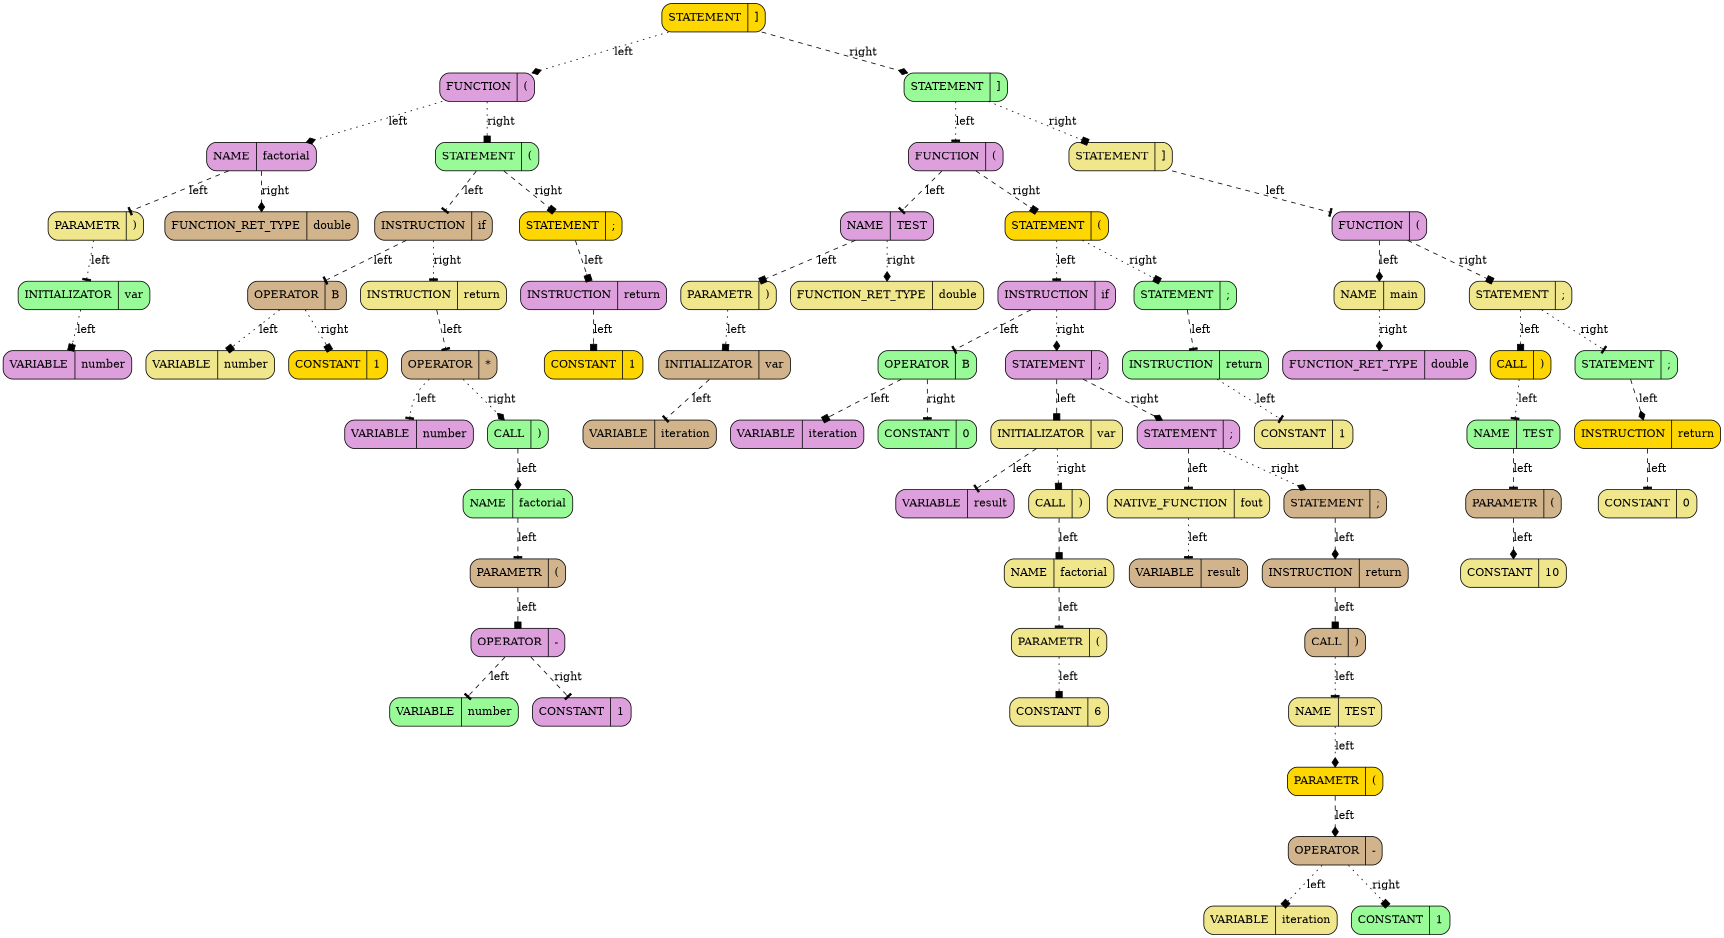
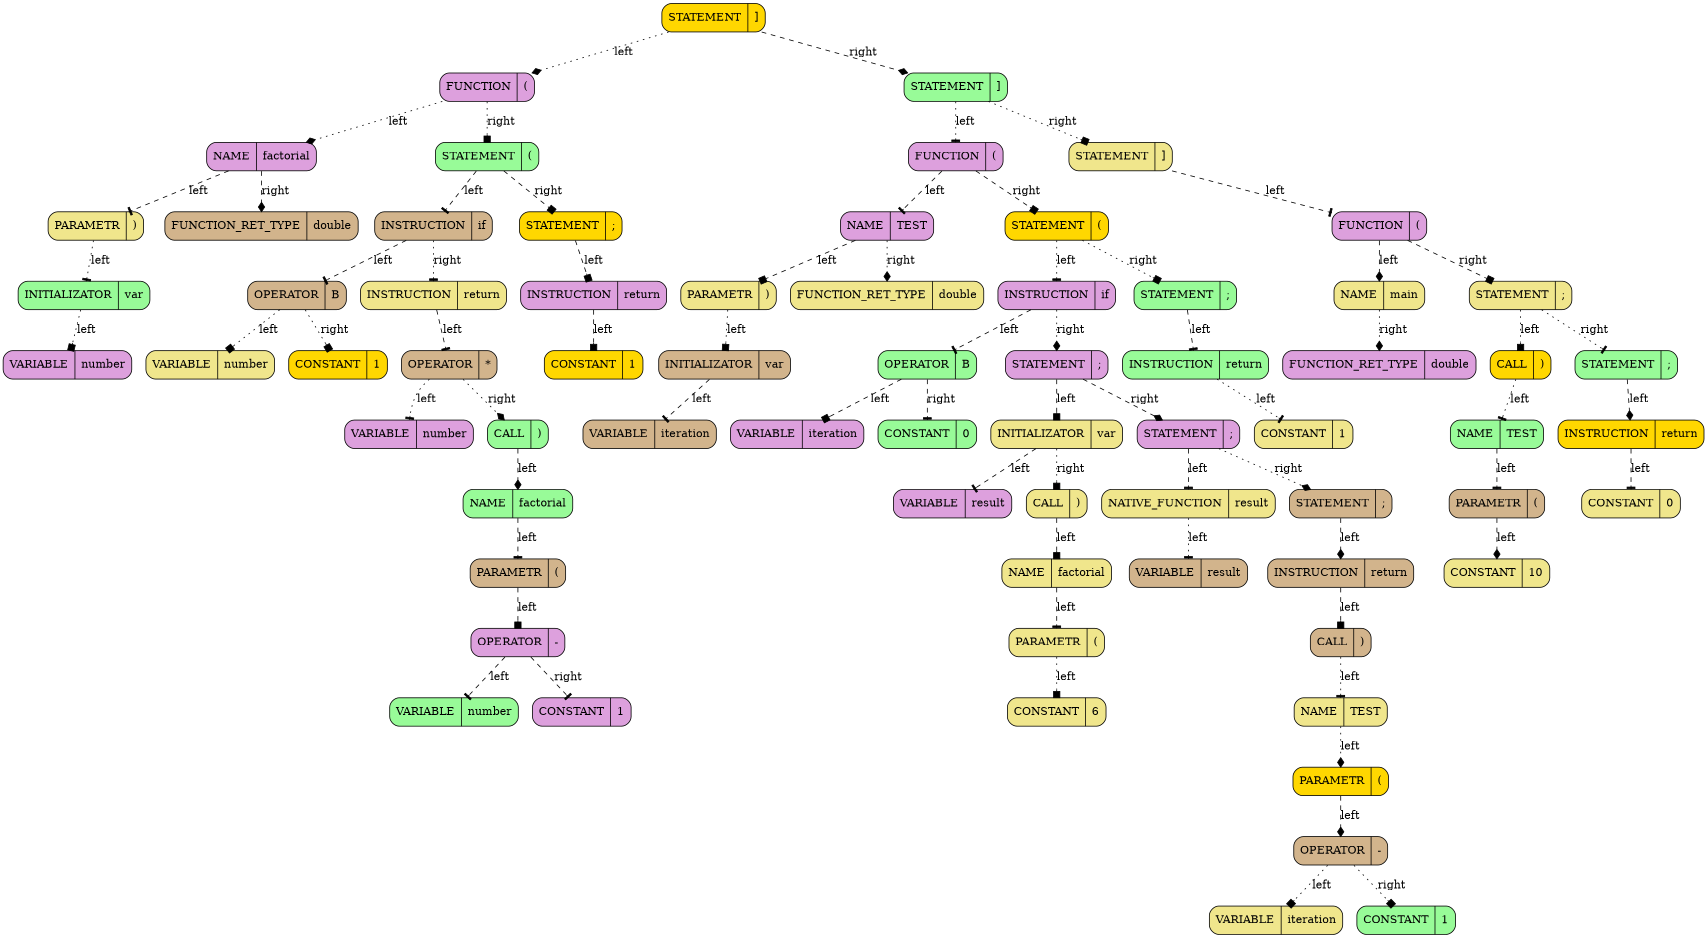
(1252, 503) -> (1252, 503)
